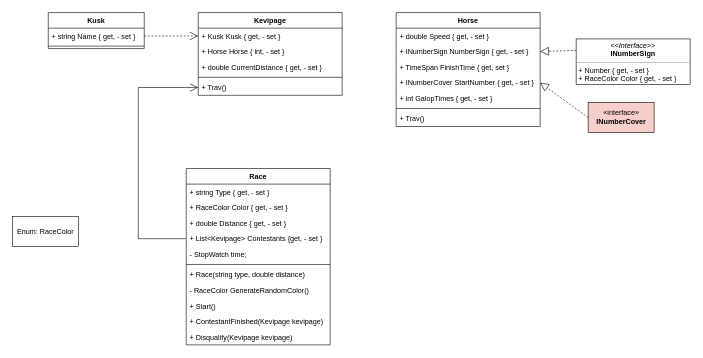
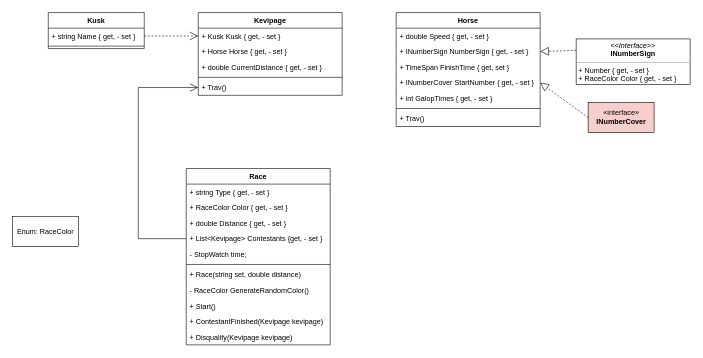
(250, 52) -> (251, 52)
(255, 275) -> (253, 275)
